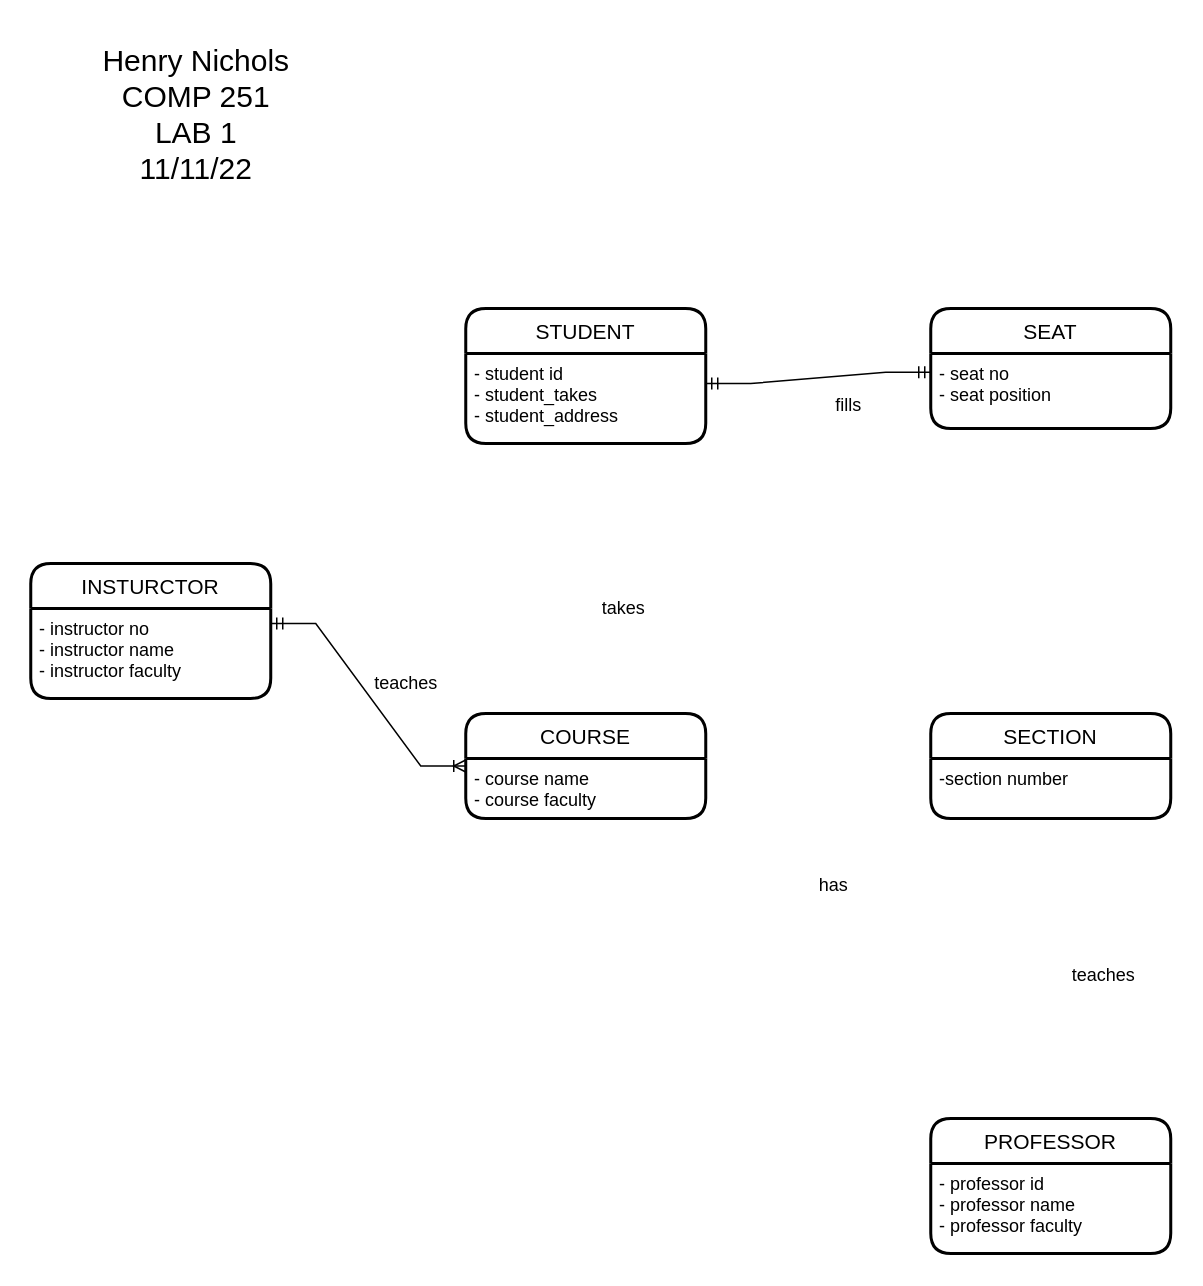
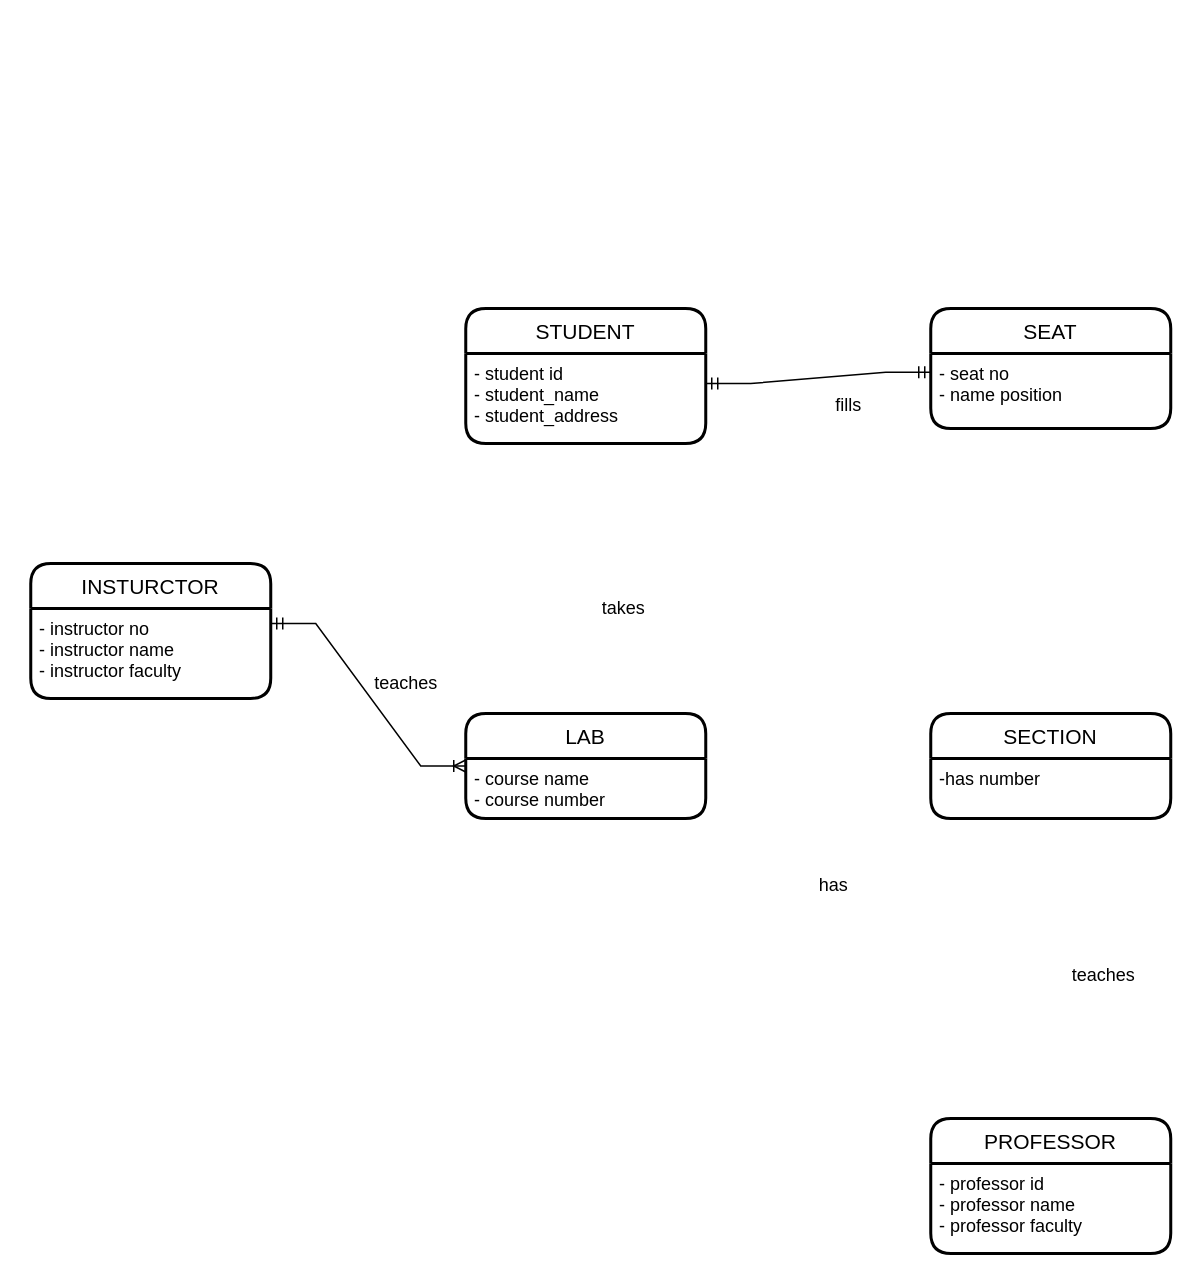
(196, 113) -> none
(527, 374) -> (527, 374)
(980, 374) -> (980, 374)
(585, 737) -> (585, 737)
(535, 779) -> (535, 779)
(1010, 779) -> (992, 779)
